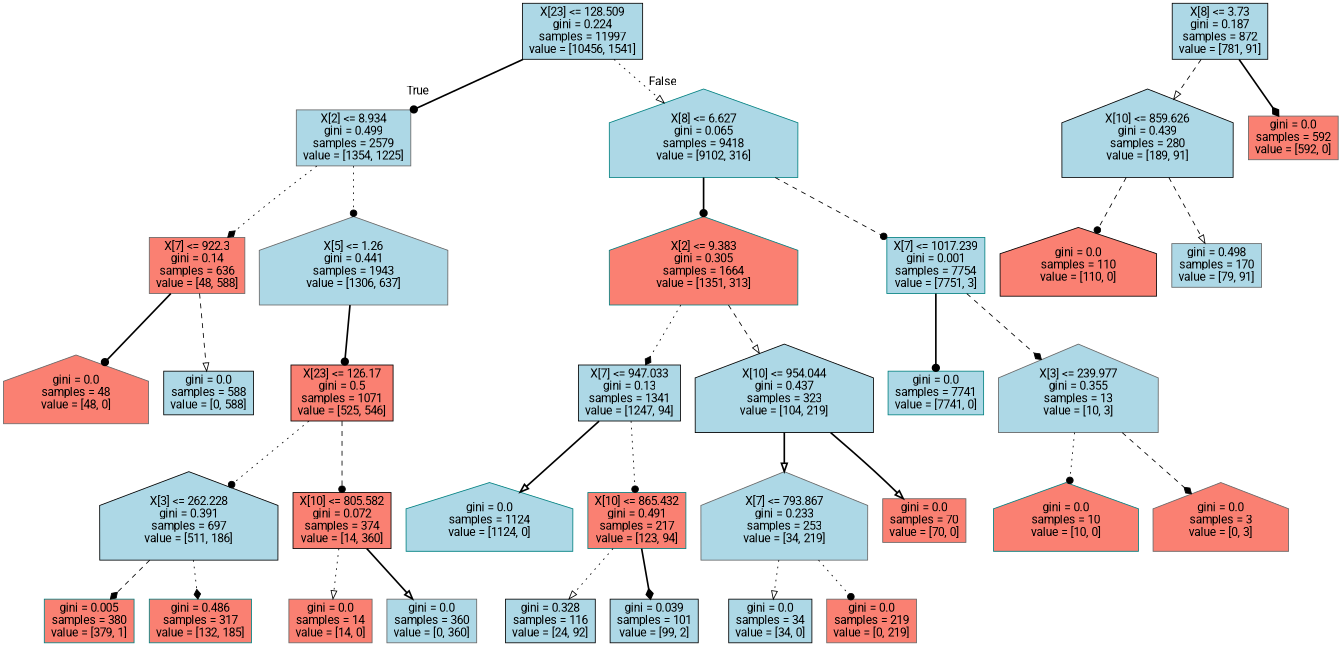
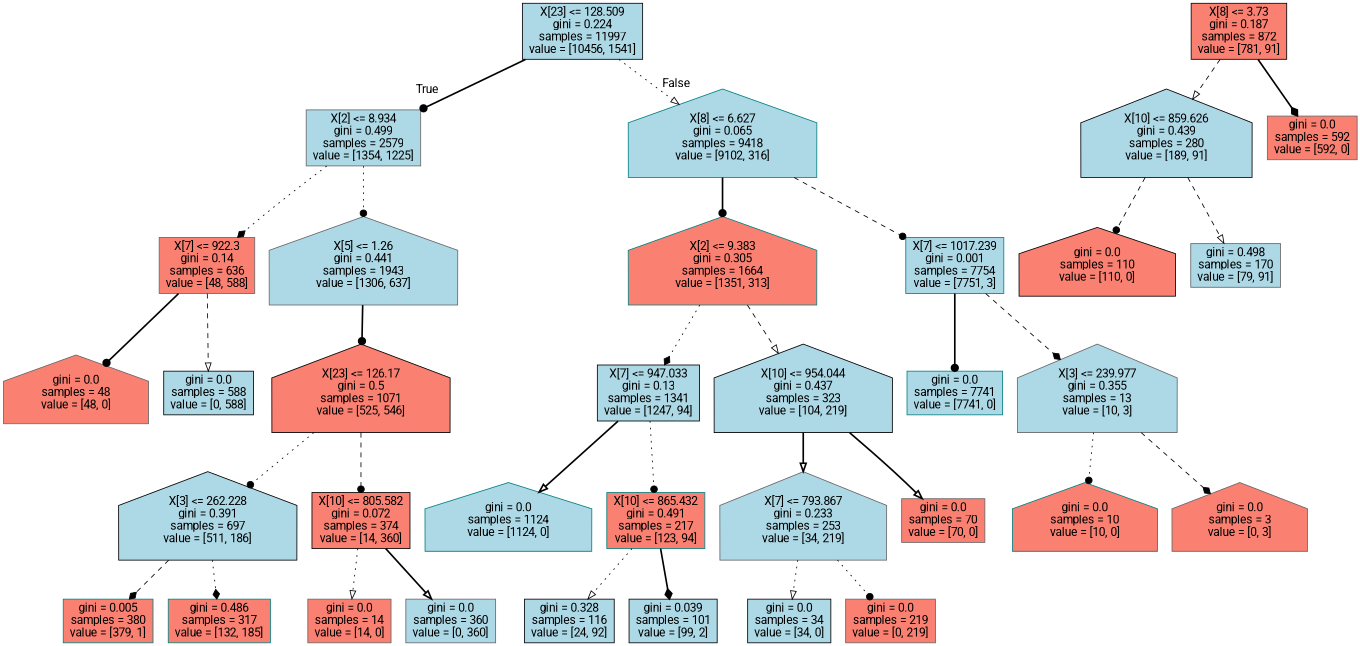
(1220, 31) -> (1239, 31)
(342, 393) -> (361, 393)
